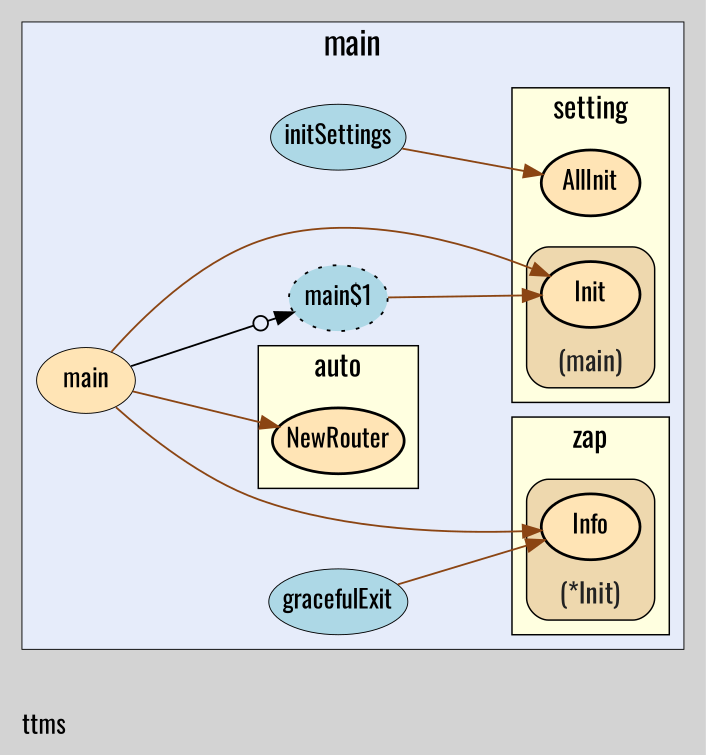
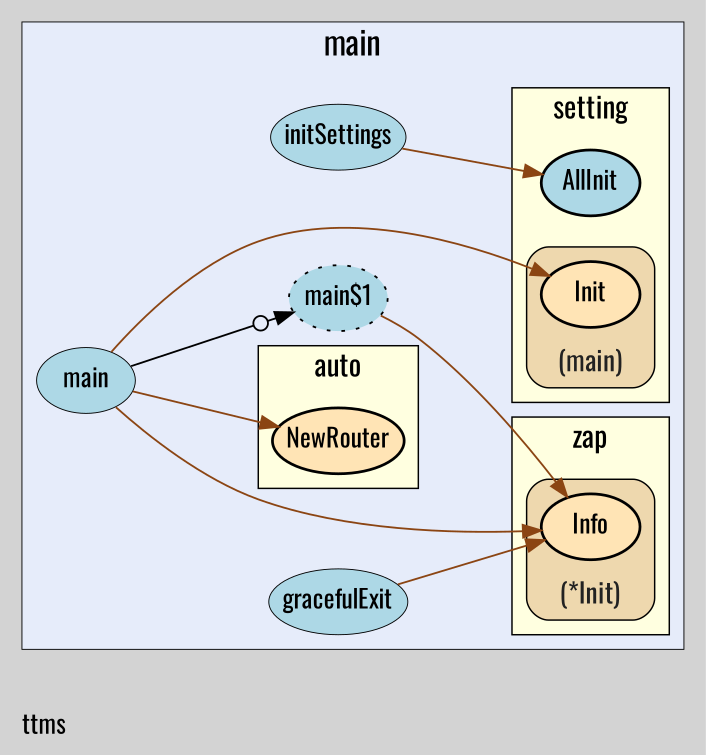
(591, 183) -> (591, 183)
(455, 296) -> (476, 390)
(86, 380) -> (86, 380)
